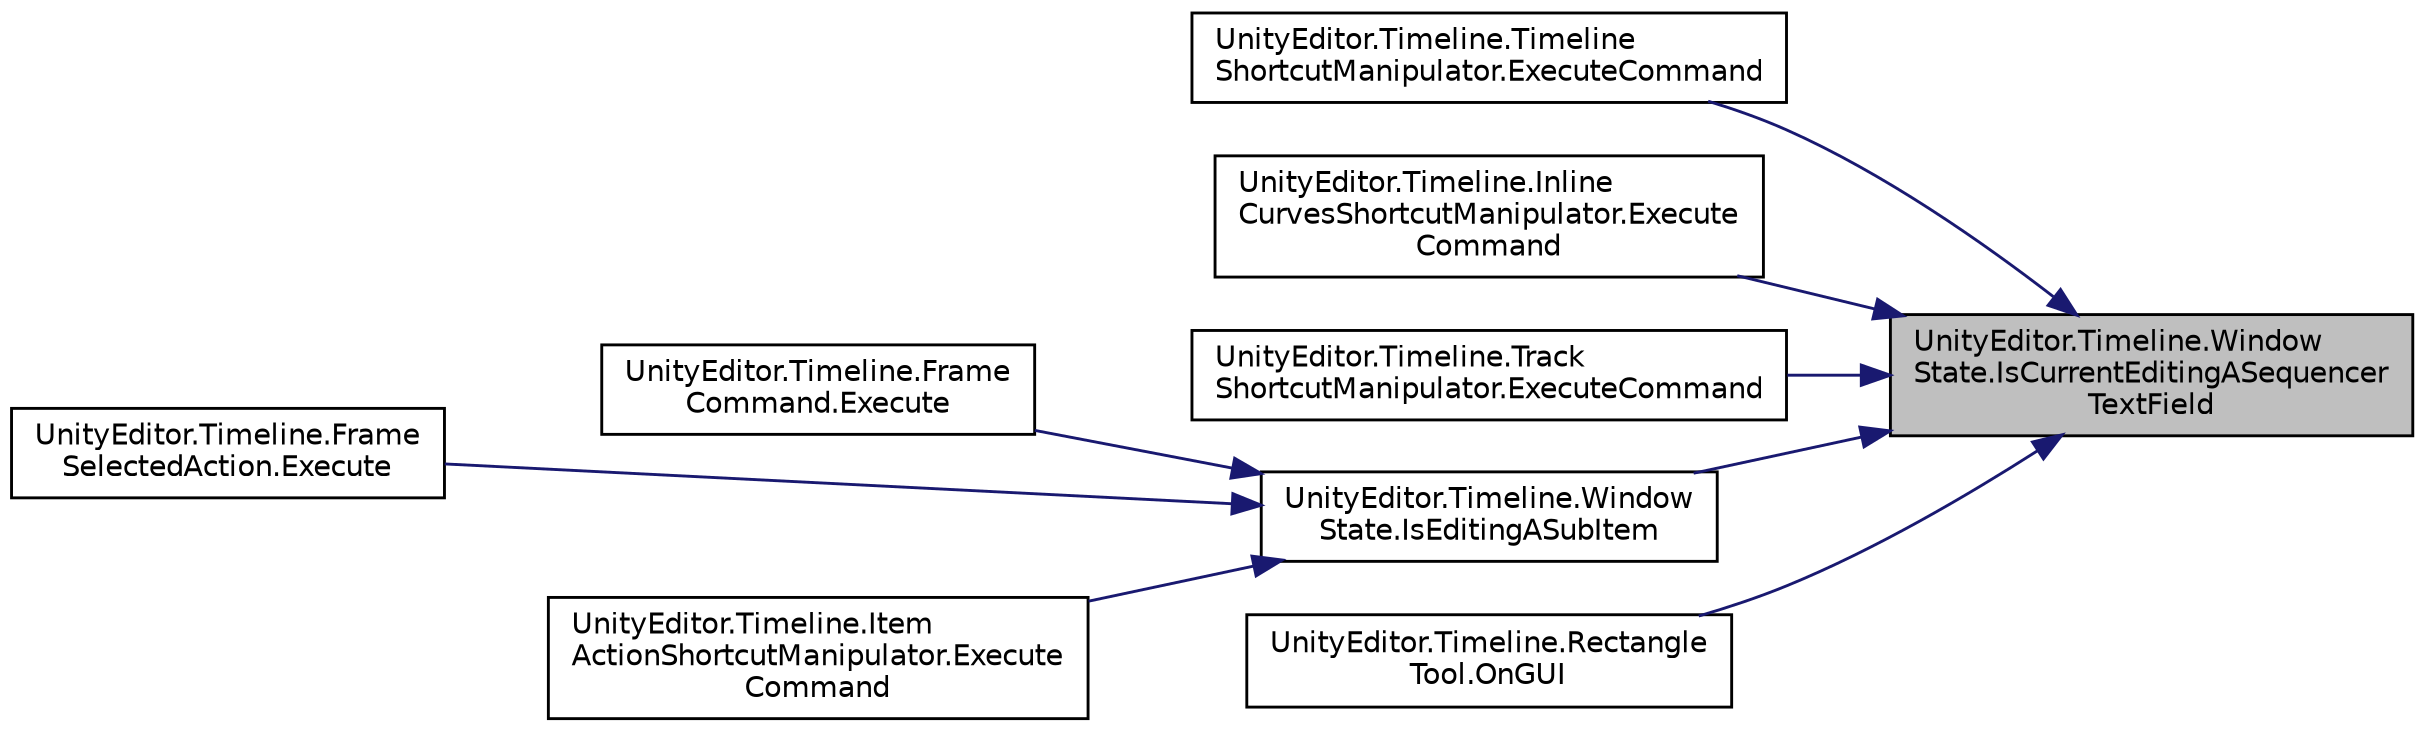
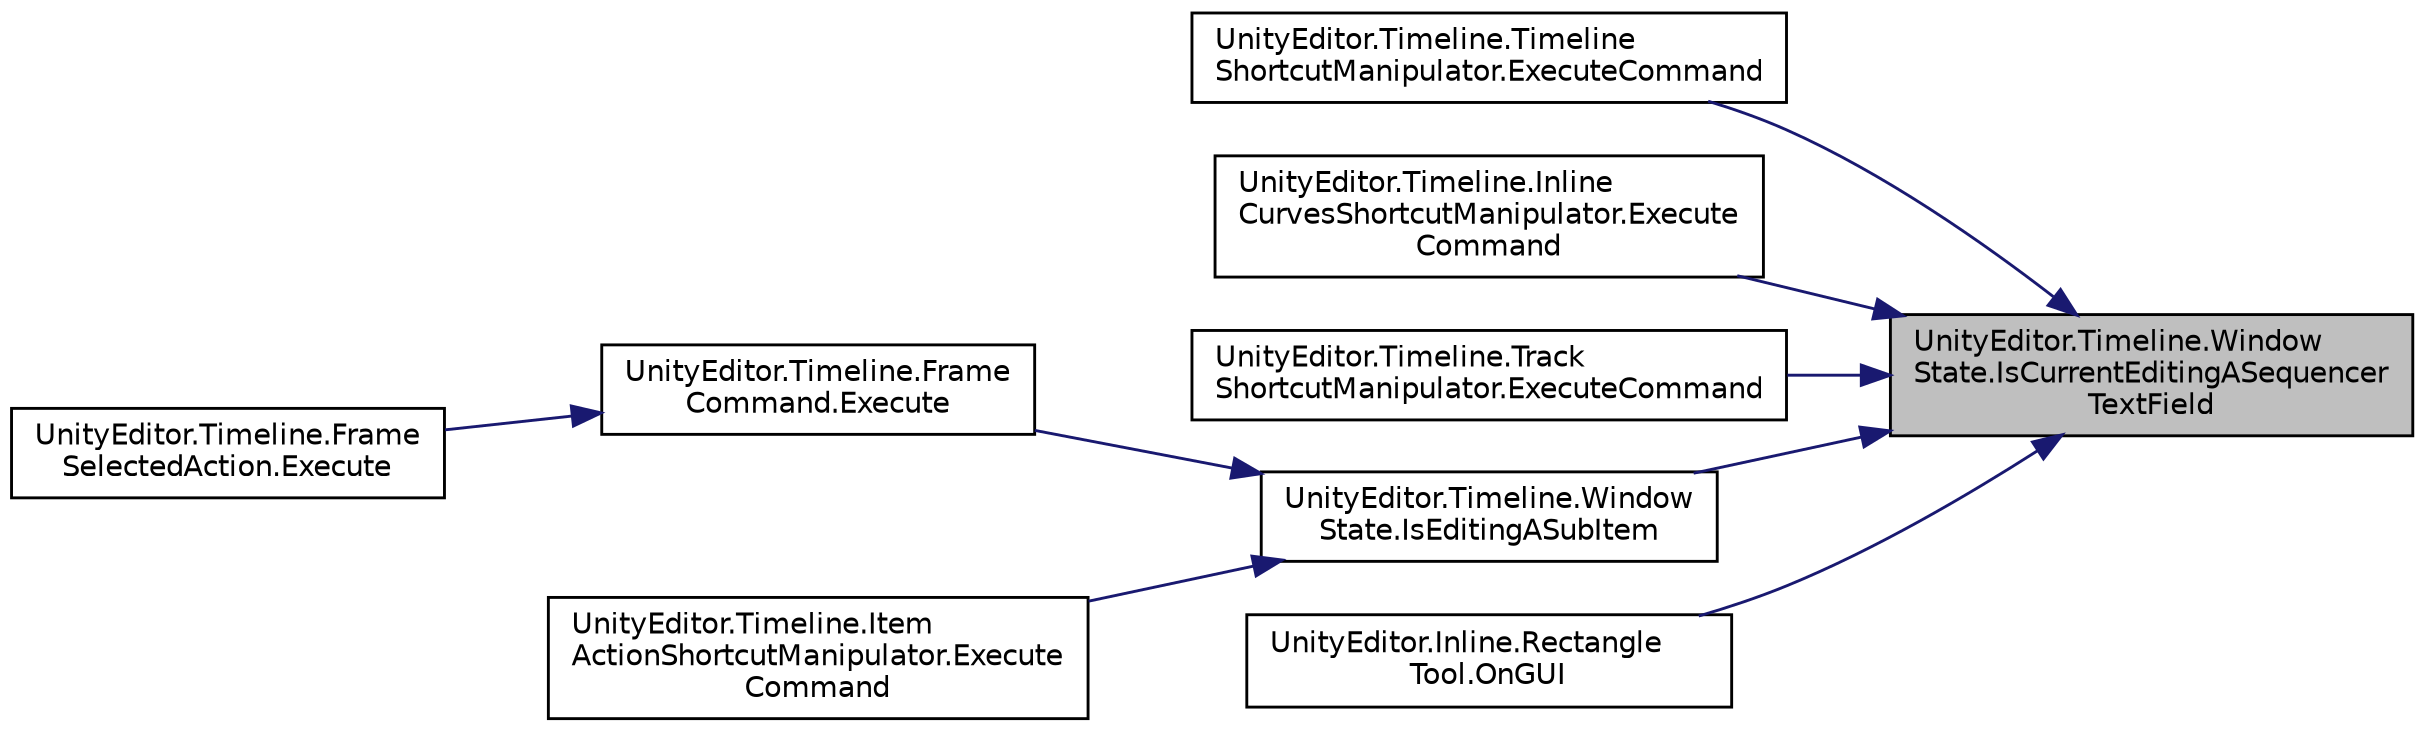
(838, 484) -> (509, 423)
(1489, 661) -> (1489, 661)
